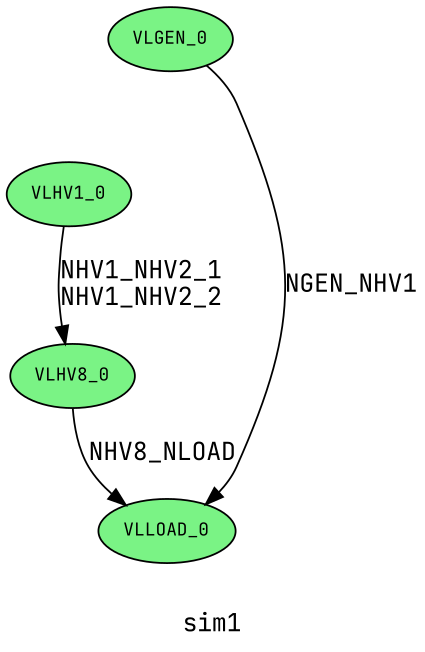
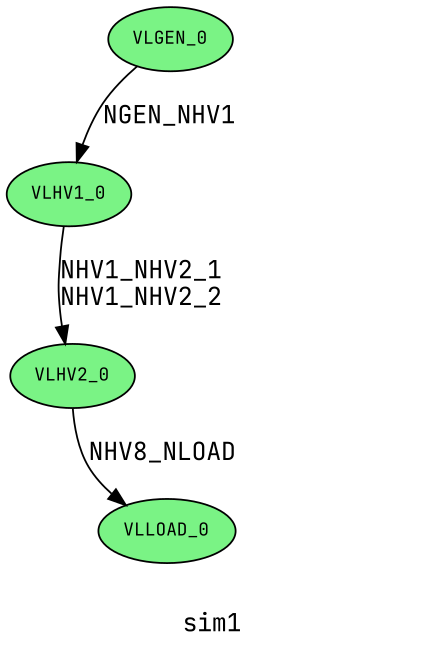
(284, 276) -> (104, 102)
(73, 376) -> (73, 376)
